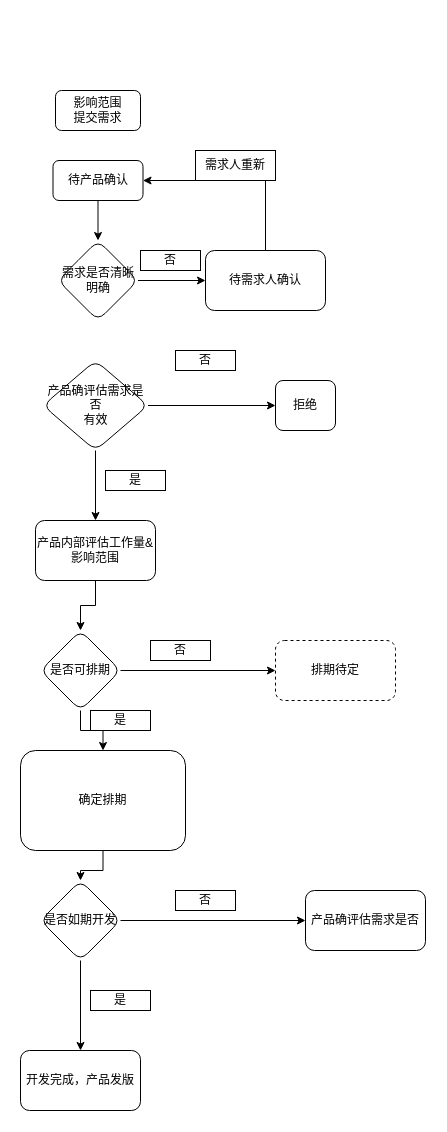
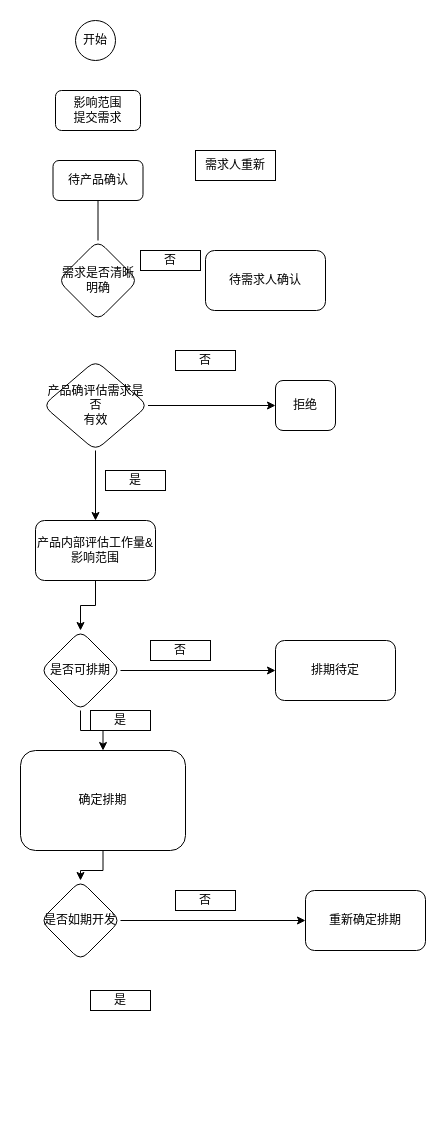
none -> (96, 41)
(266, 215) -> none
(98, 232) -> (98, 234)
(168, 281) -> none
(336, 671) -> (336, 671)
(366, 921) -> (366, 921)
(81, 1002) -> none
(81, 1081) -> none
